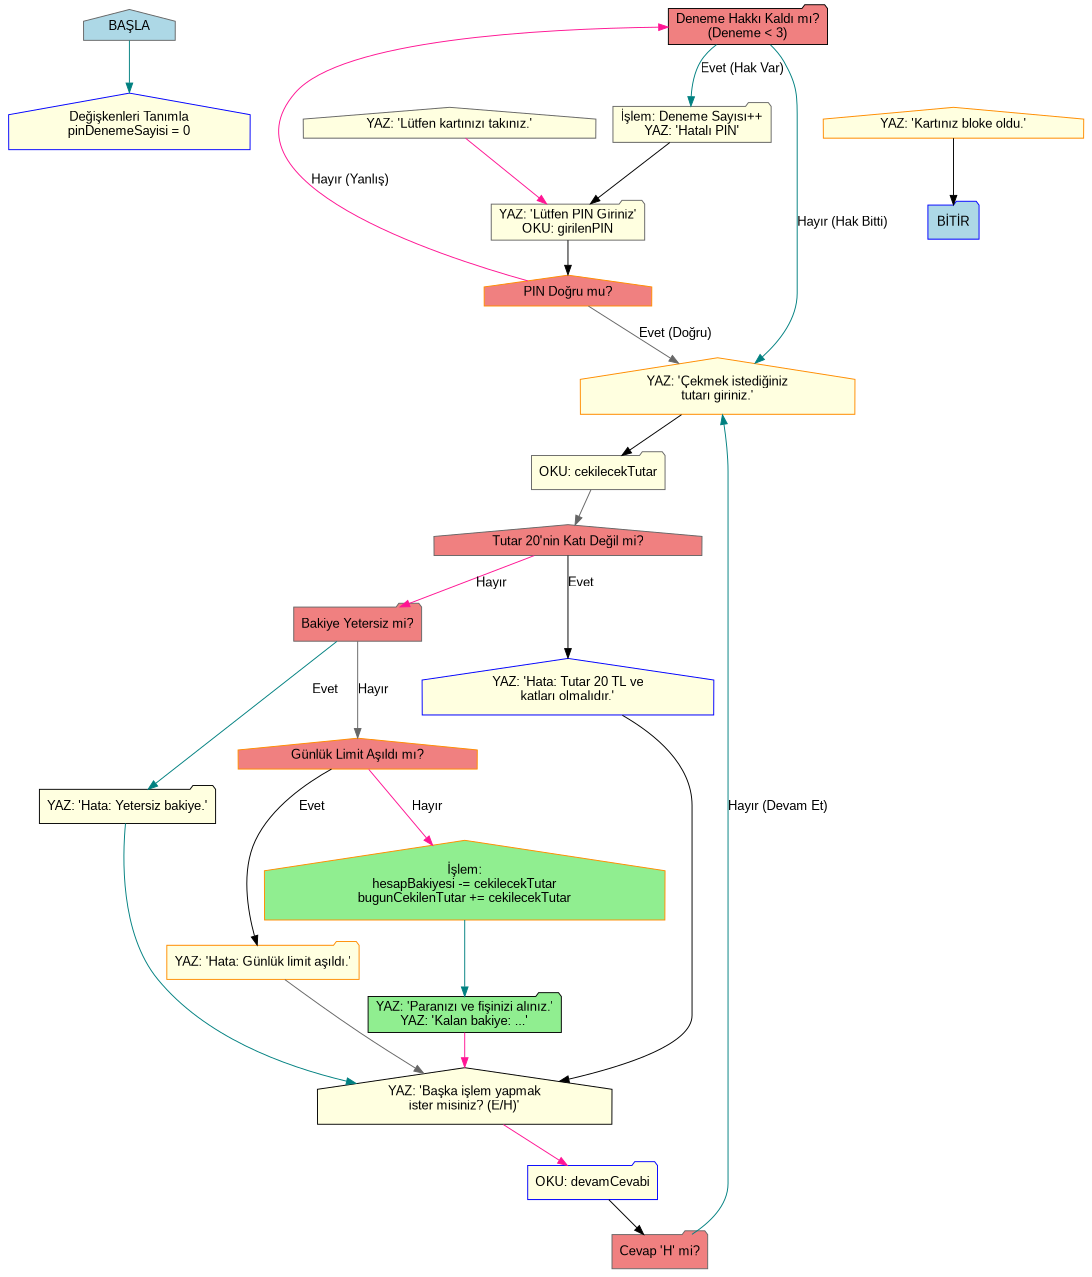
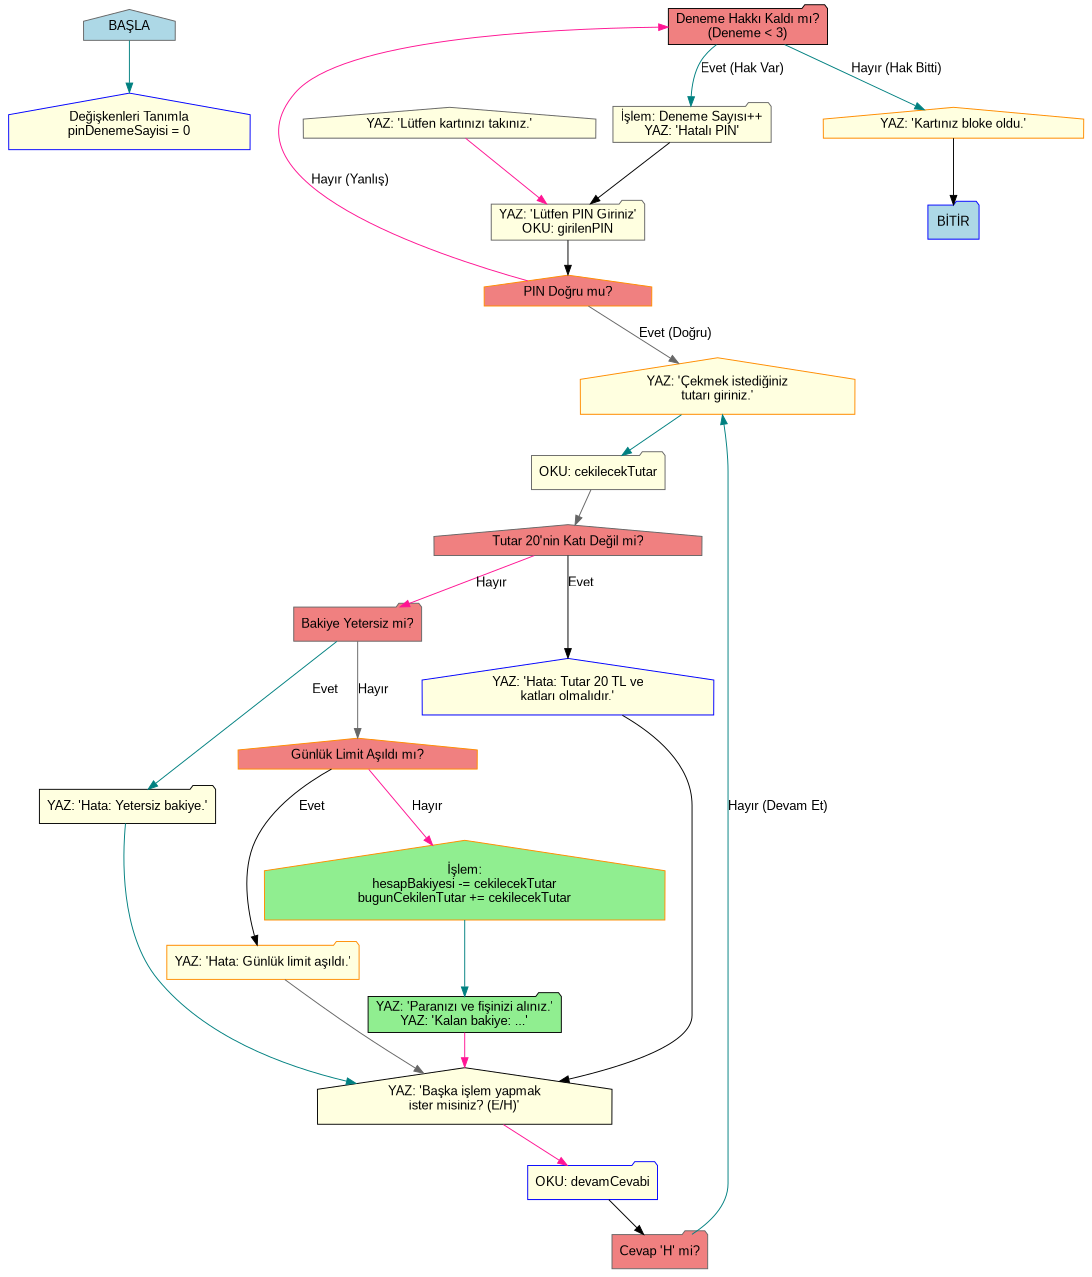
(797, 203) -> (850, 75)
(656, 432) -> (656, 432)
